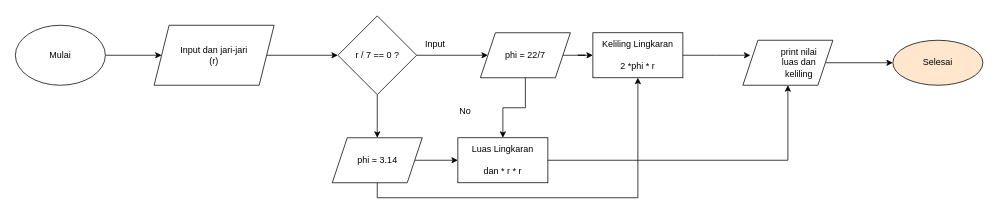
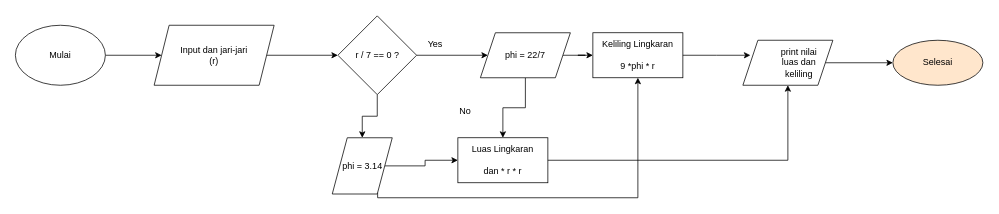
(435, 44) -> (435, 44)
(638, 55) -> (638, 55)
(377, 160) -> (362, 166)
